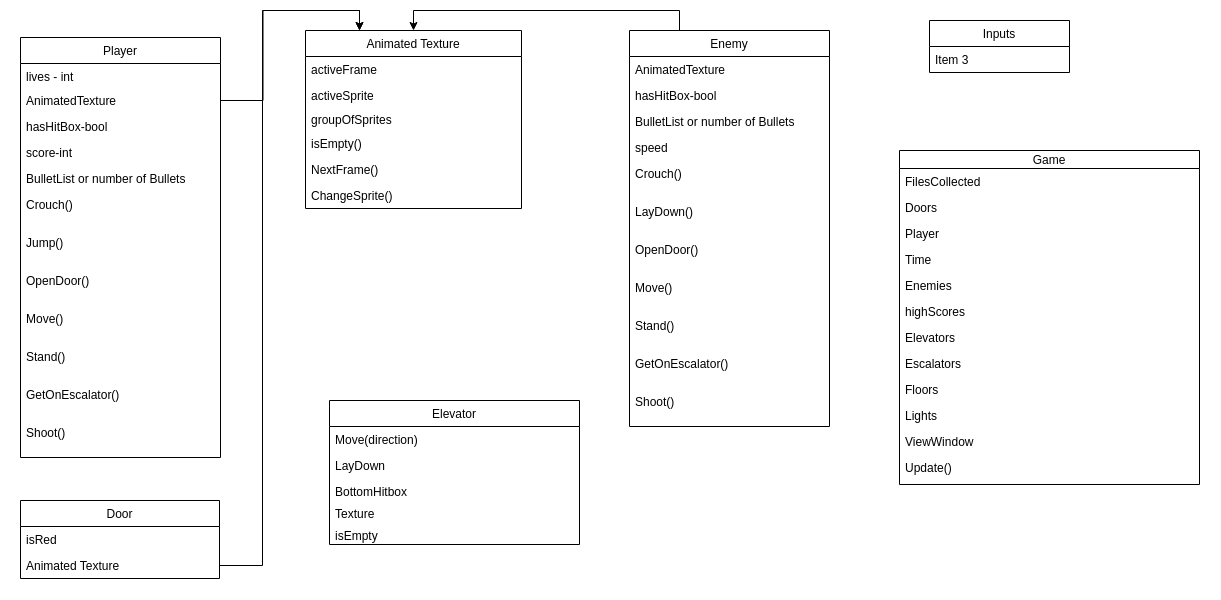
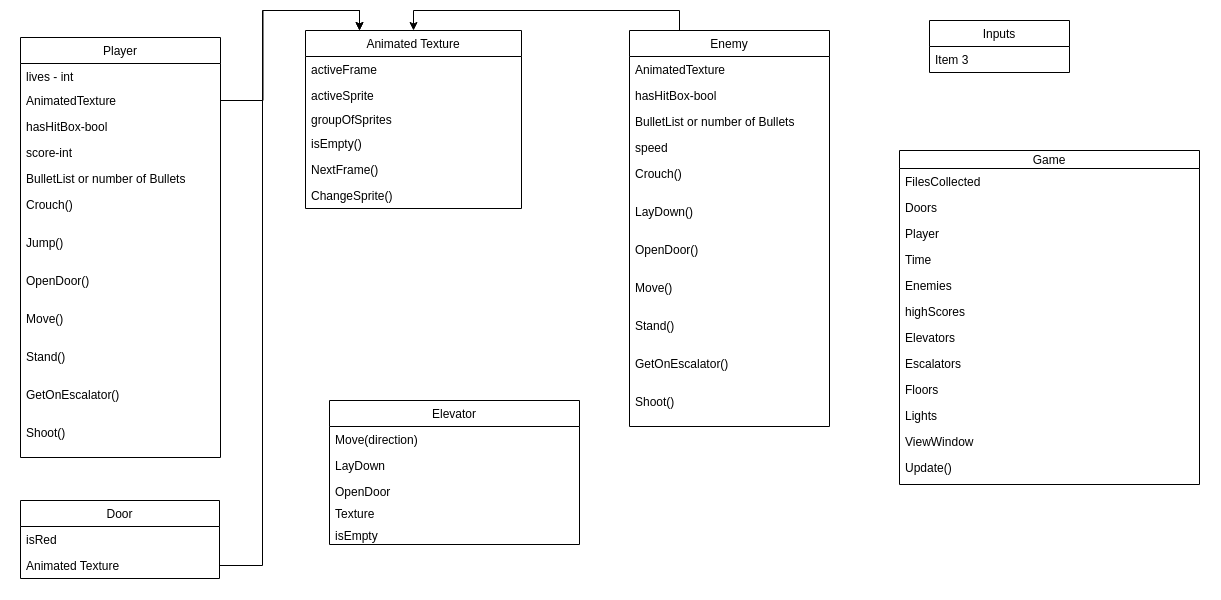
(374, 492) -> (362, 492)
